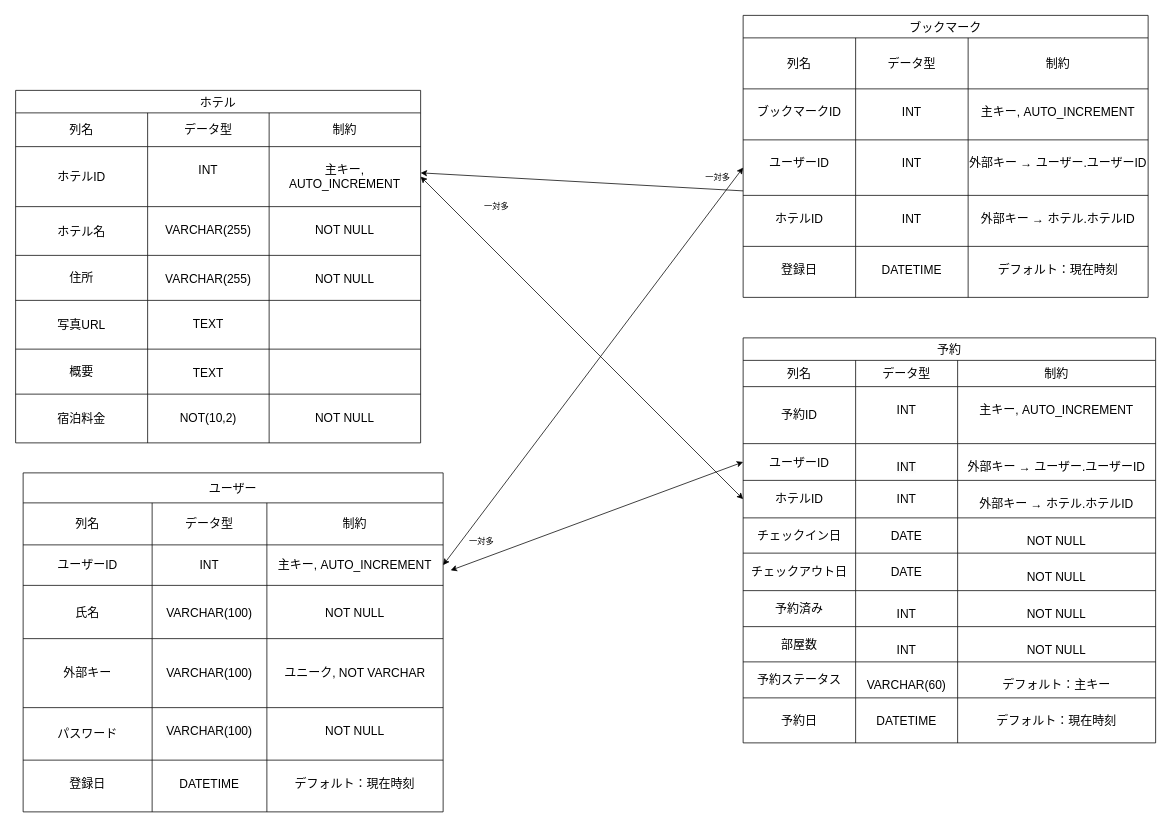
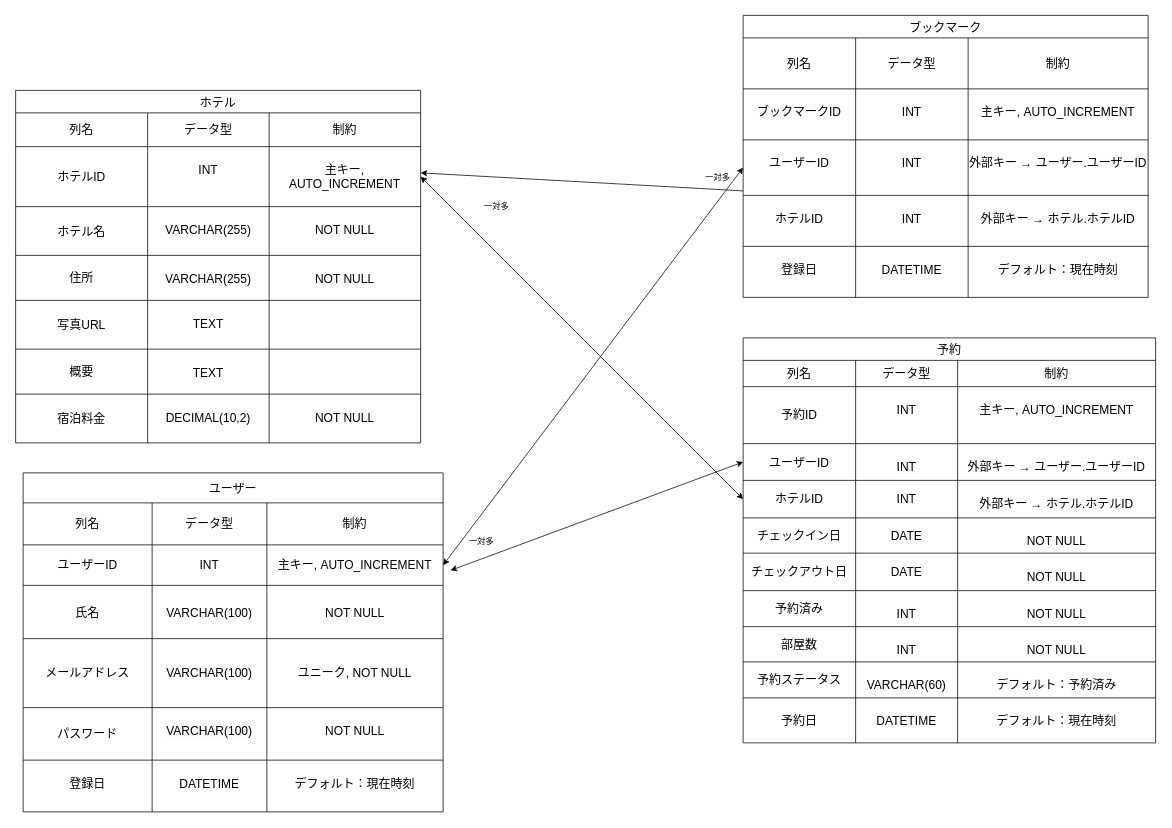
(208, 419) -> (208, 419)
(87, 673) -> (87, 673)
(355, 673) -> (355, 673)
(1056, 680) -> (1056, 680)
